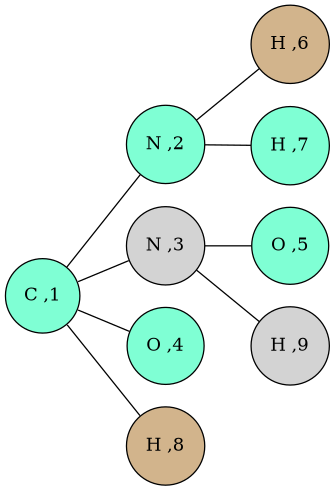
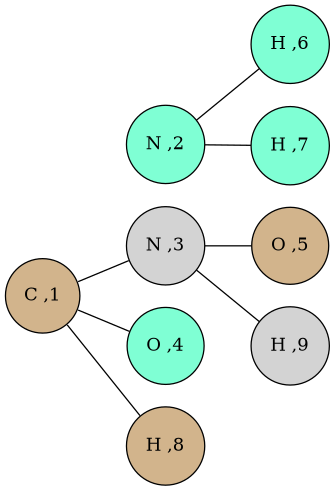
(290, 44) -> (290, 44)
(104, 221) -> none
(290, 246) -> (290, 246)
(43, 296) -> (43, 296)
